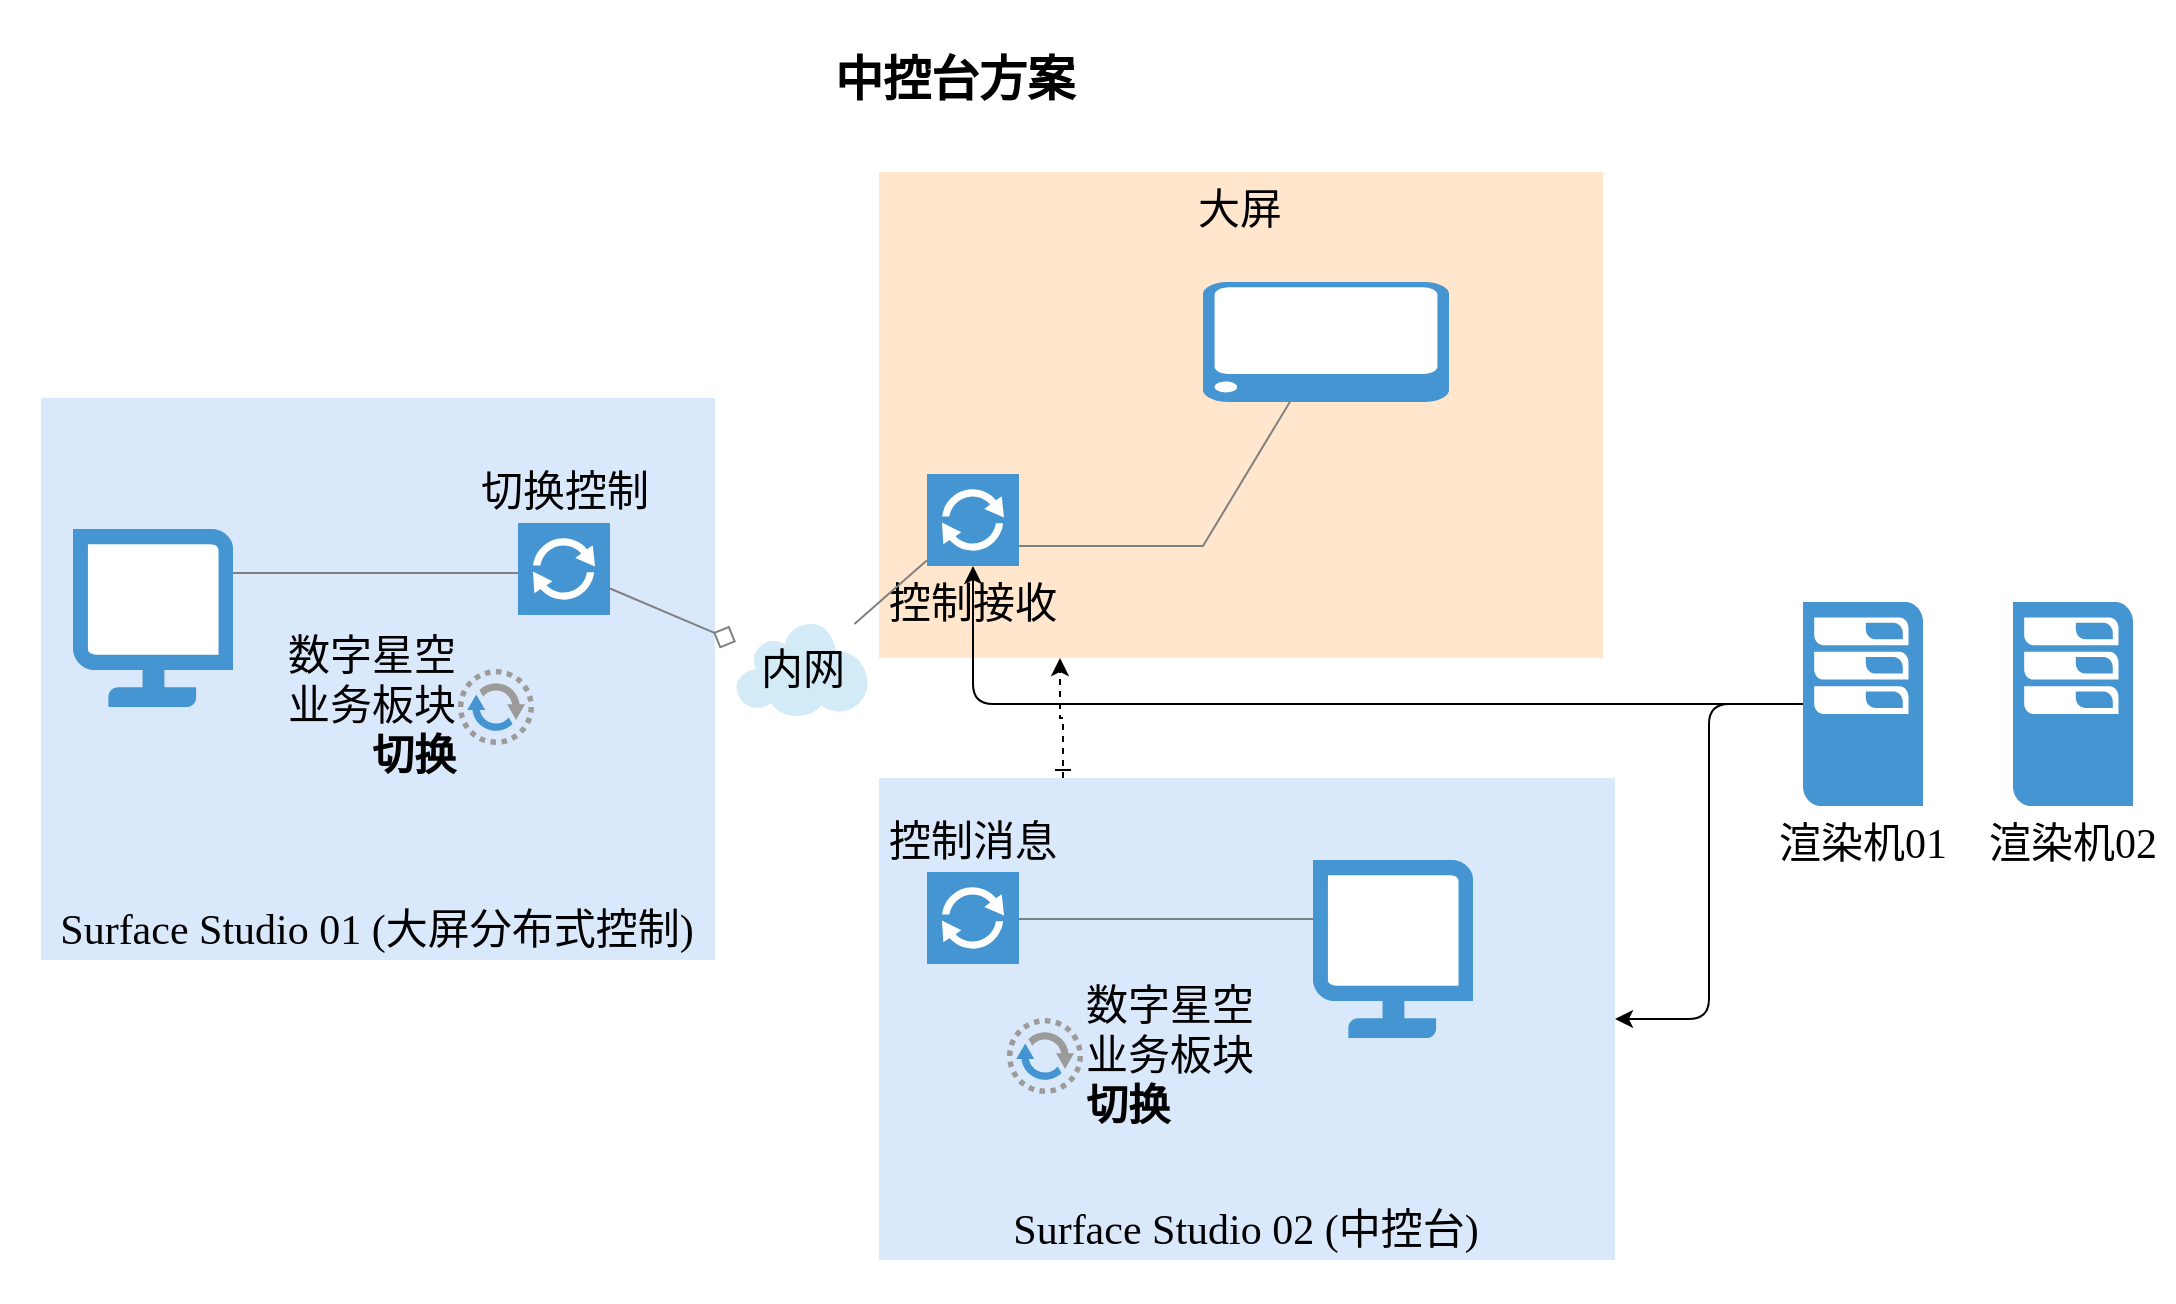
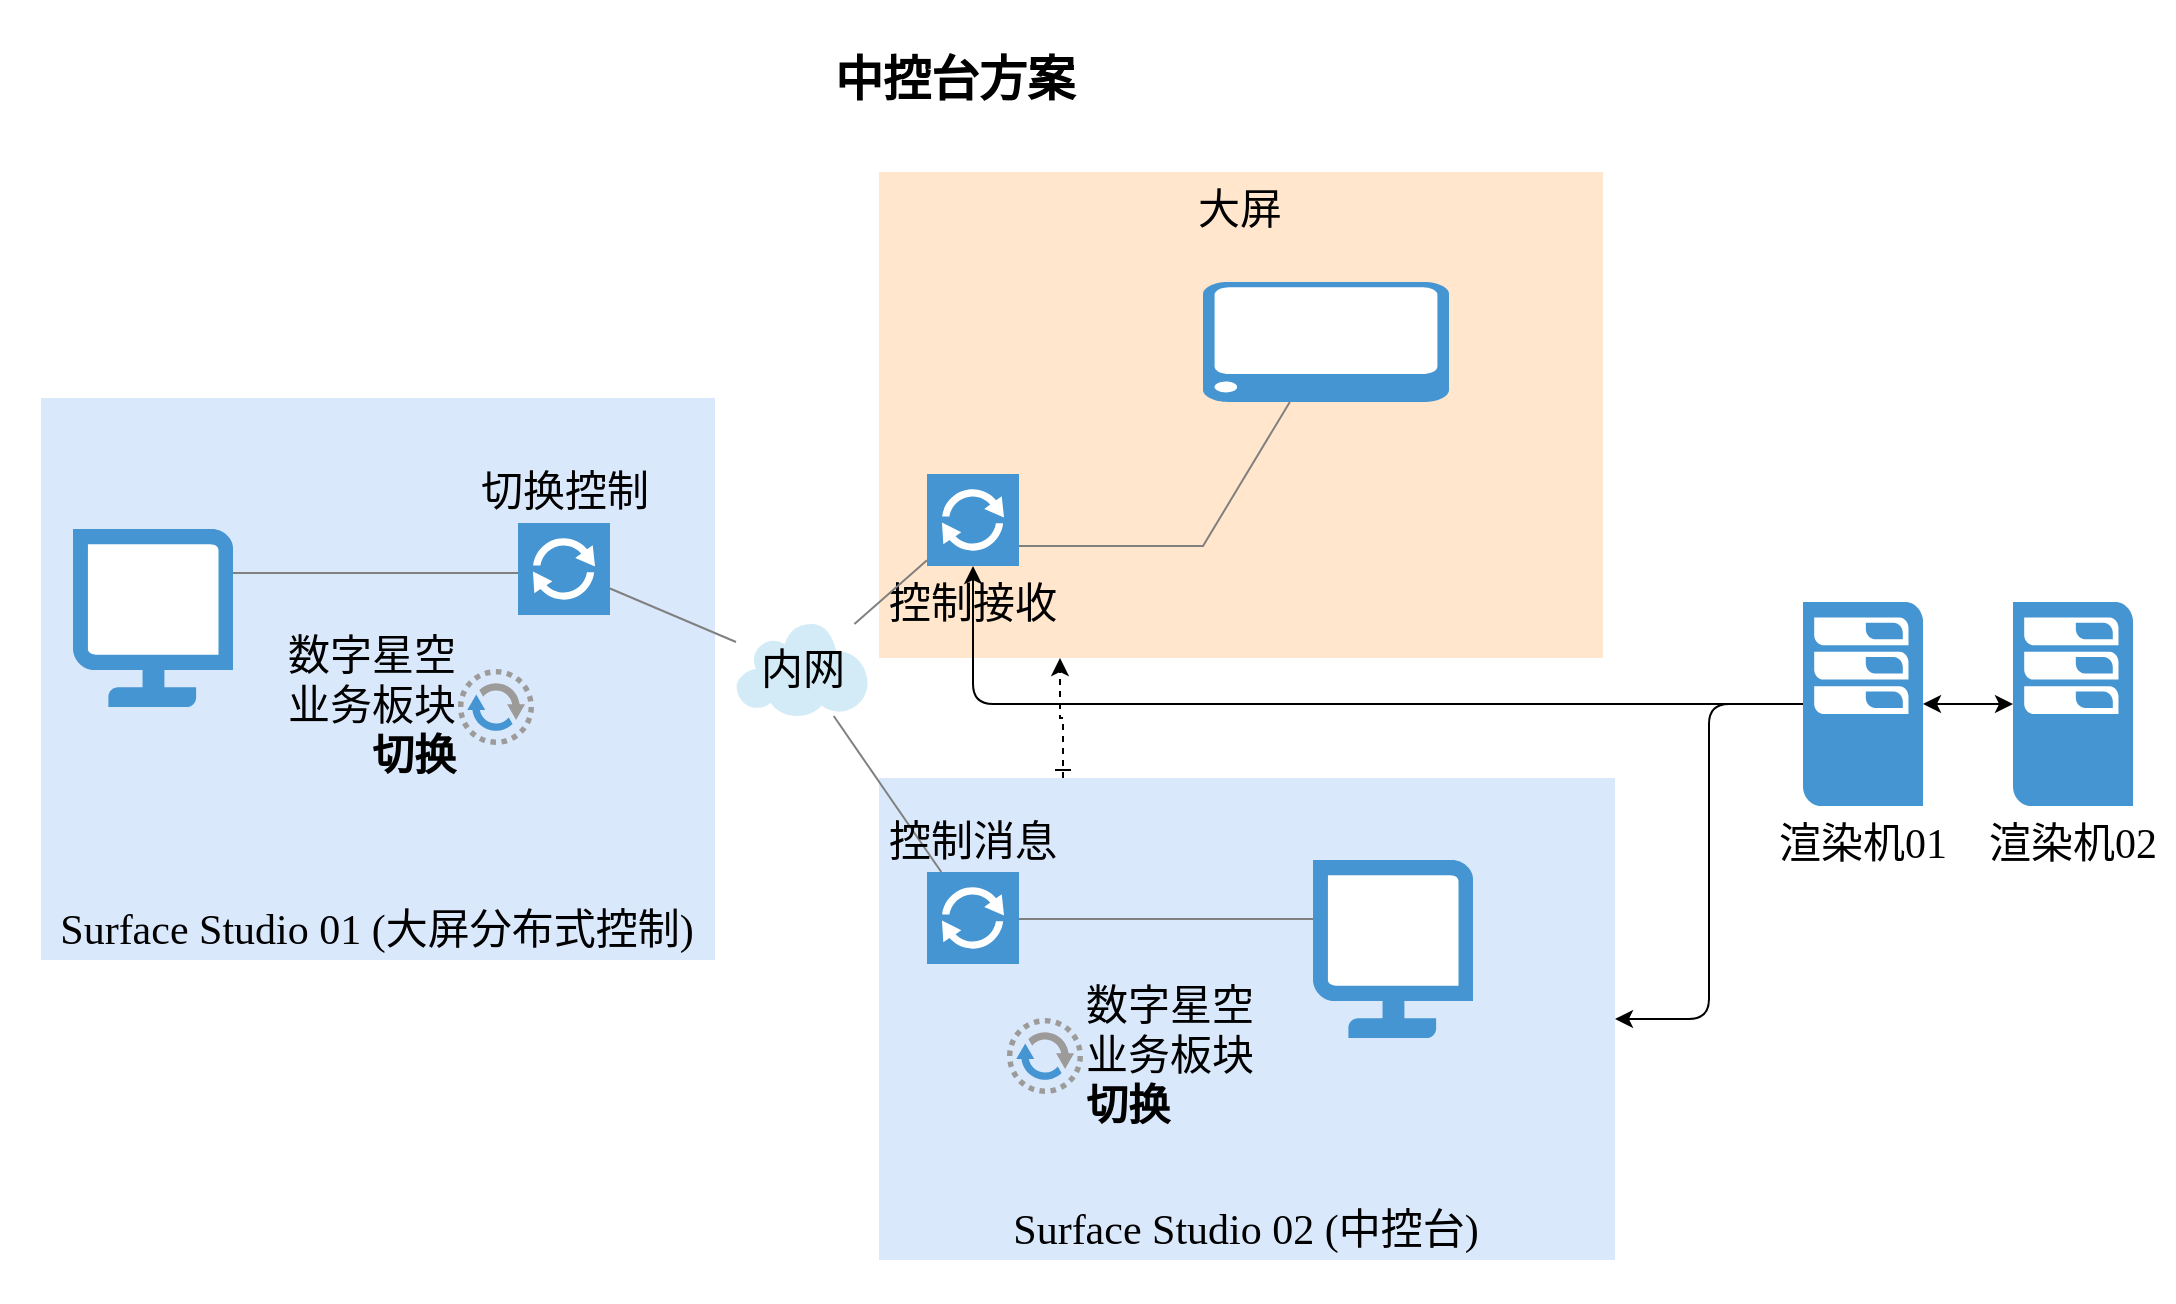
(713, 632) -> (724, 637)
none -> (1968, 704)
none -> (888, 794)
